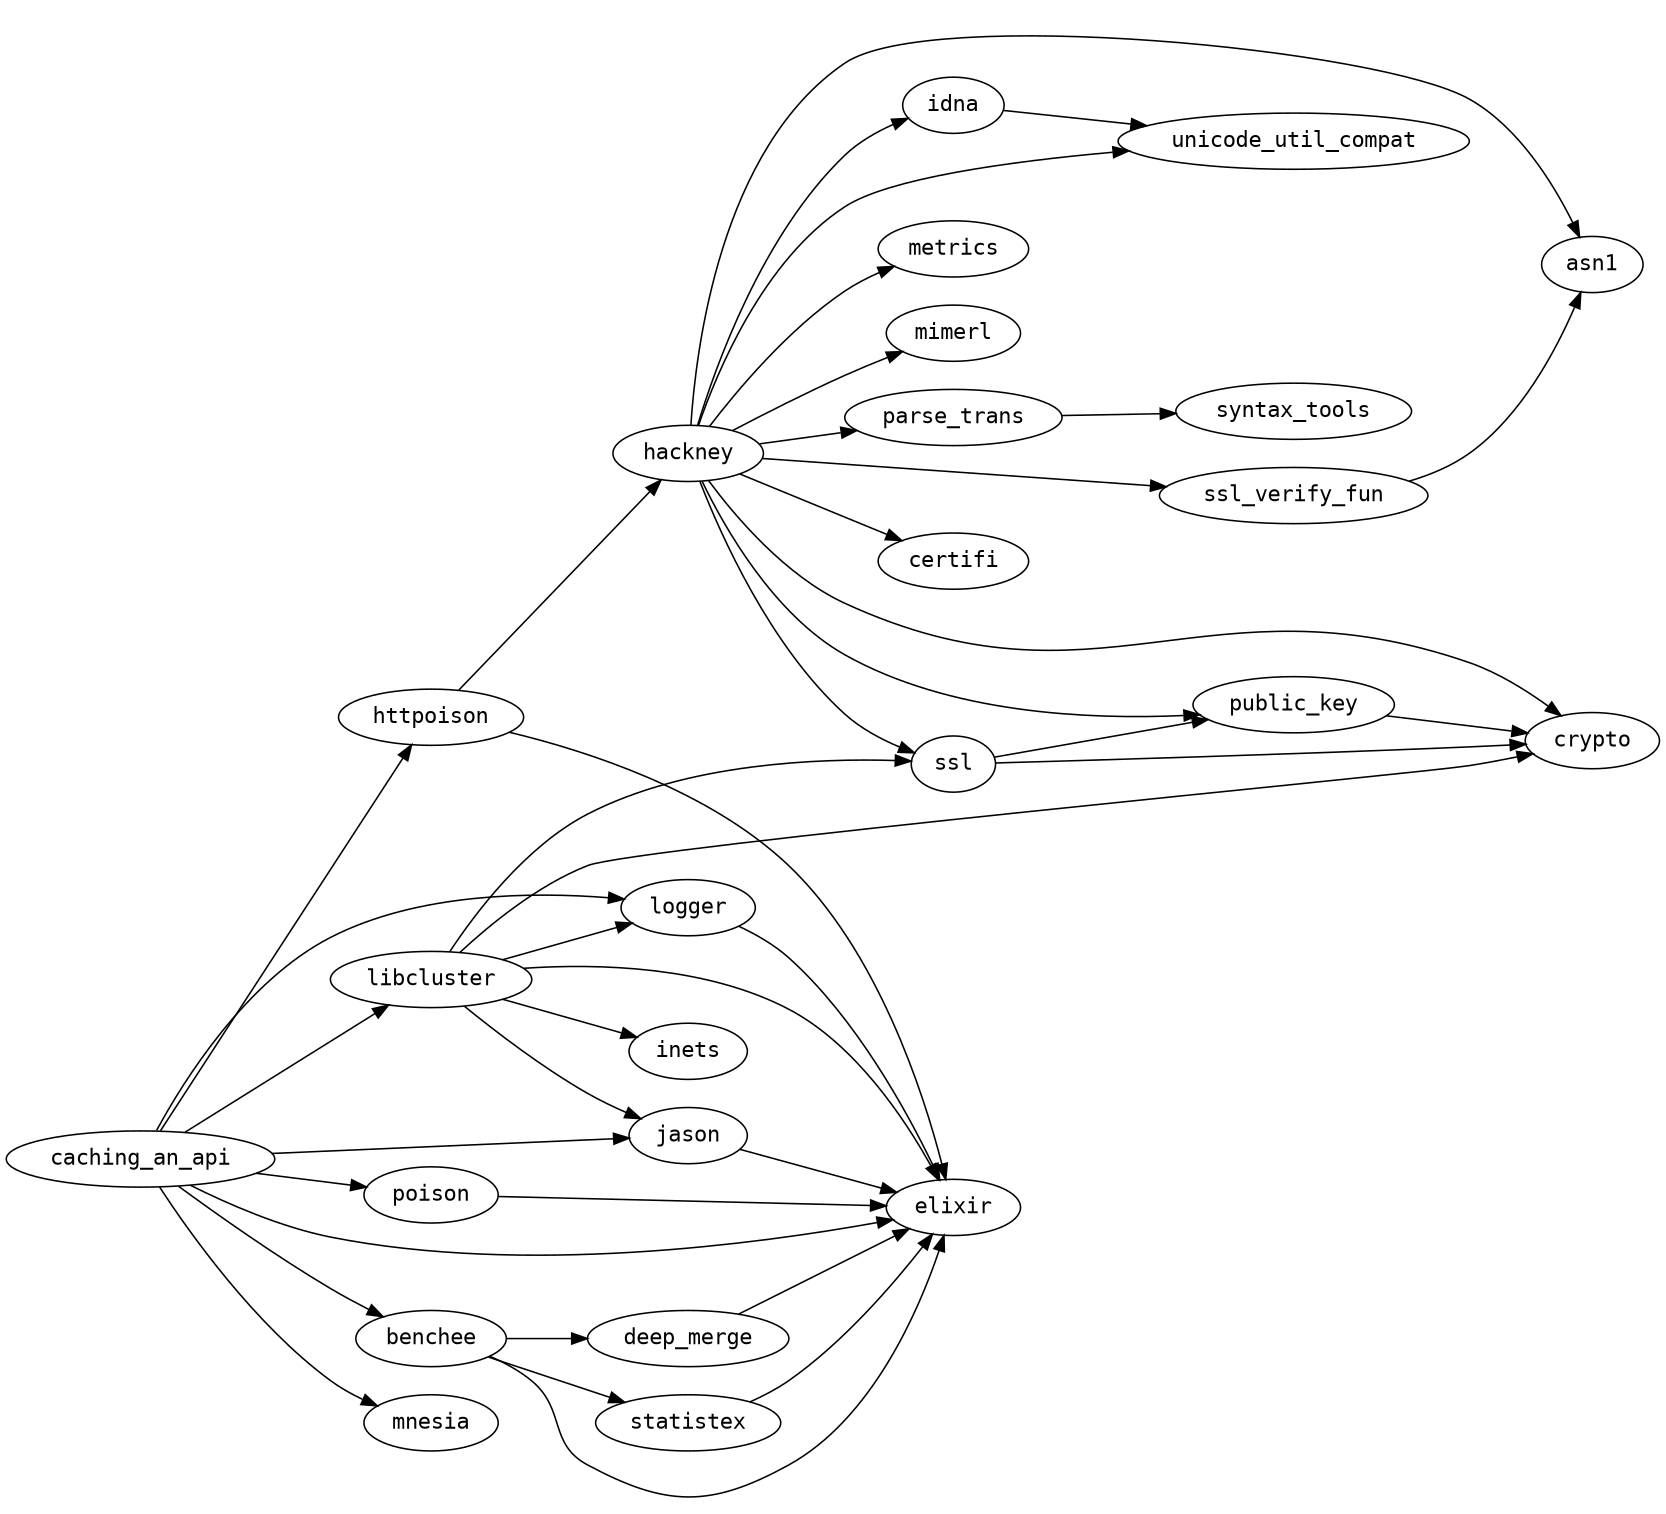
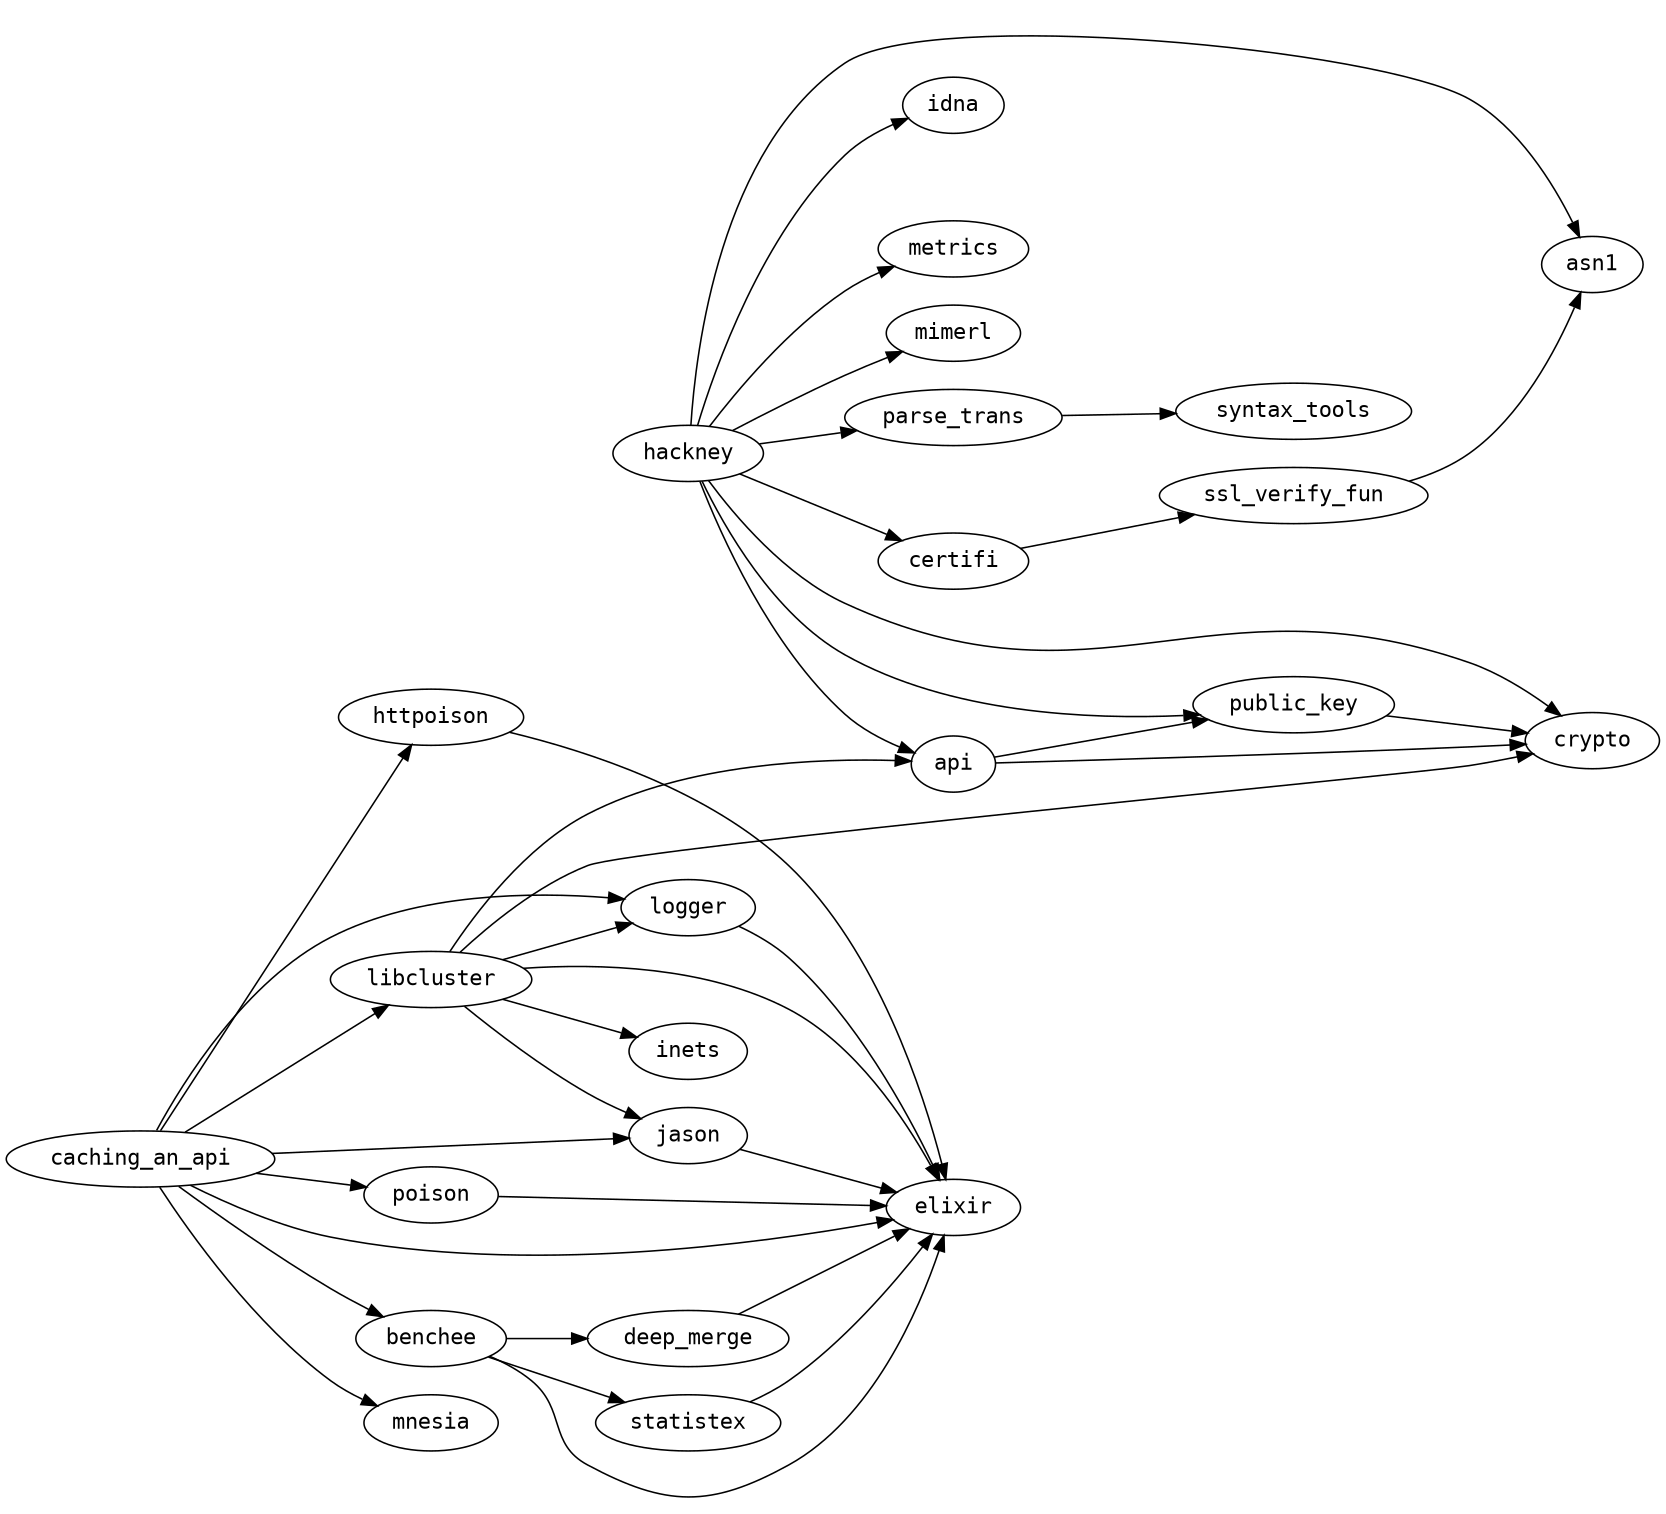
(1294, 141) -> none
(956, 472) -> (1100, 533)
(554, 591) -> none
(953, 764) -> (953, 764)
